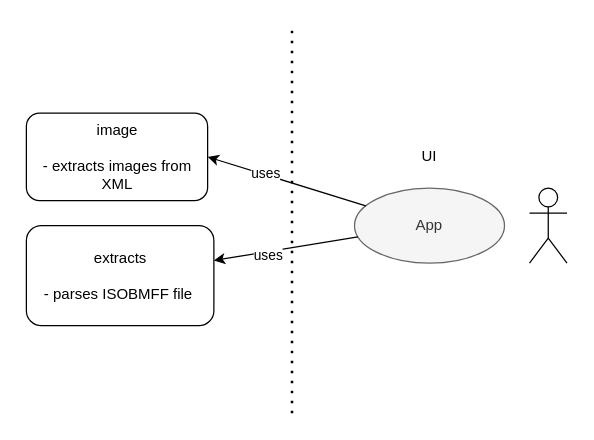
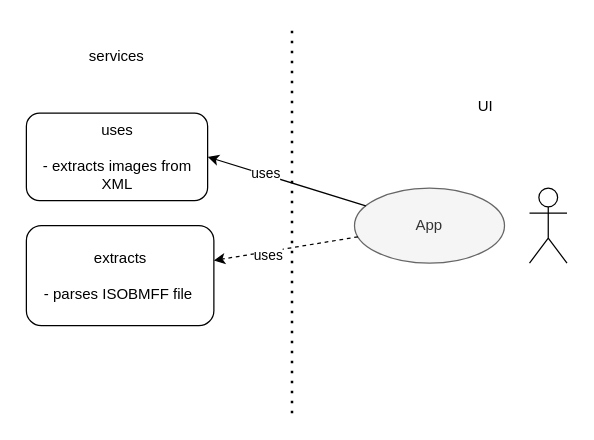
none -> (117, 57)
(118, 157) -> (118, 157)
(429, 157) -> (486, 107)
(318, 243) -> (318, 243)
